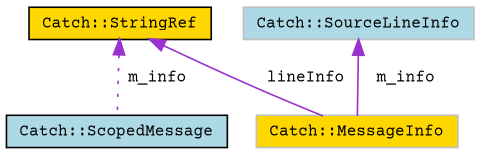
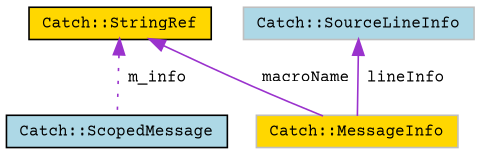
(302, 77) -> (302, 77)
(402, 77) -> (402, 77)
